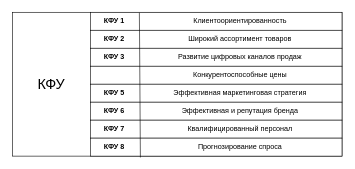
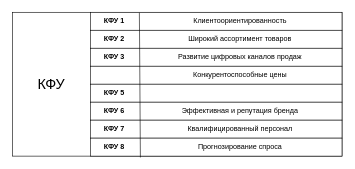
(240, 93) -> none
